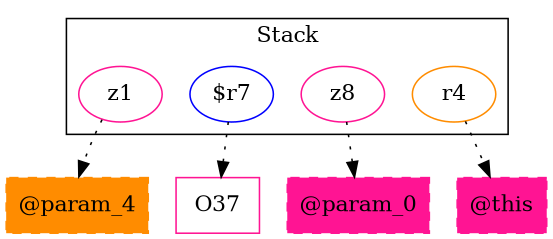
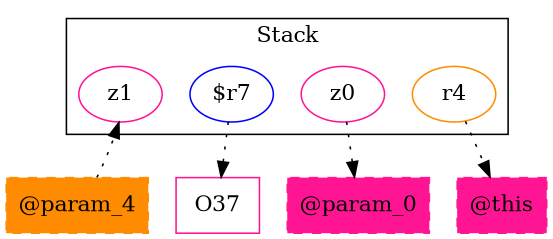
(343, 94) -> (343, 94)
(91, 144) -> (106, 158)
